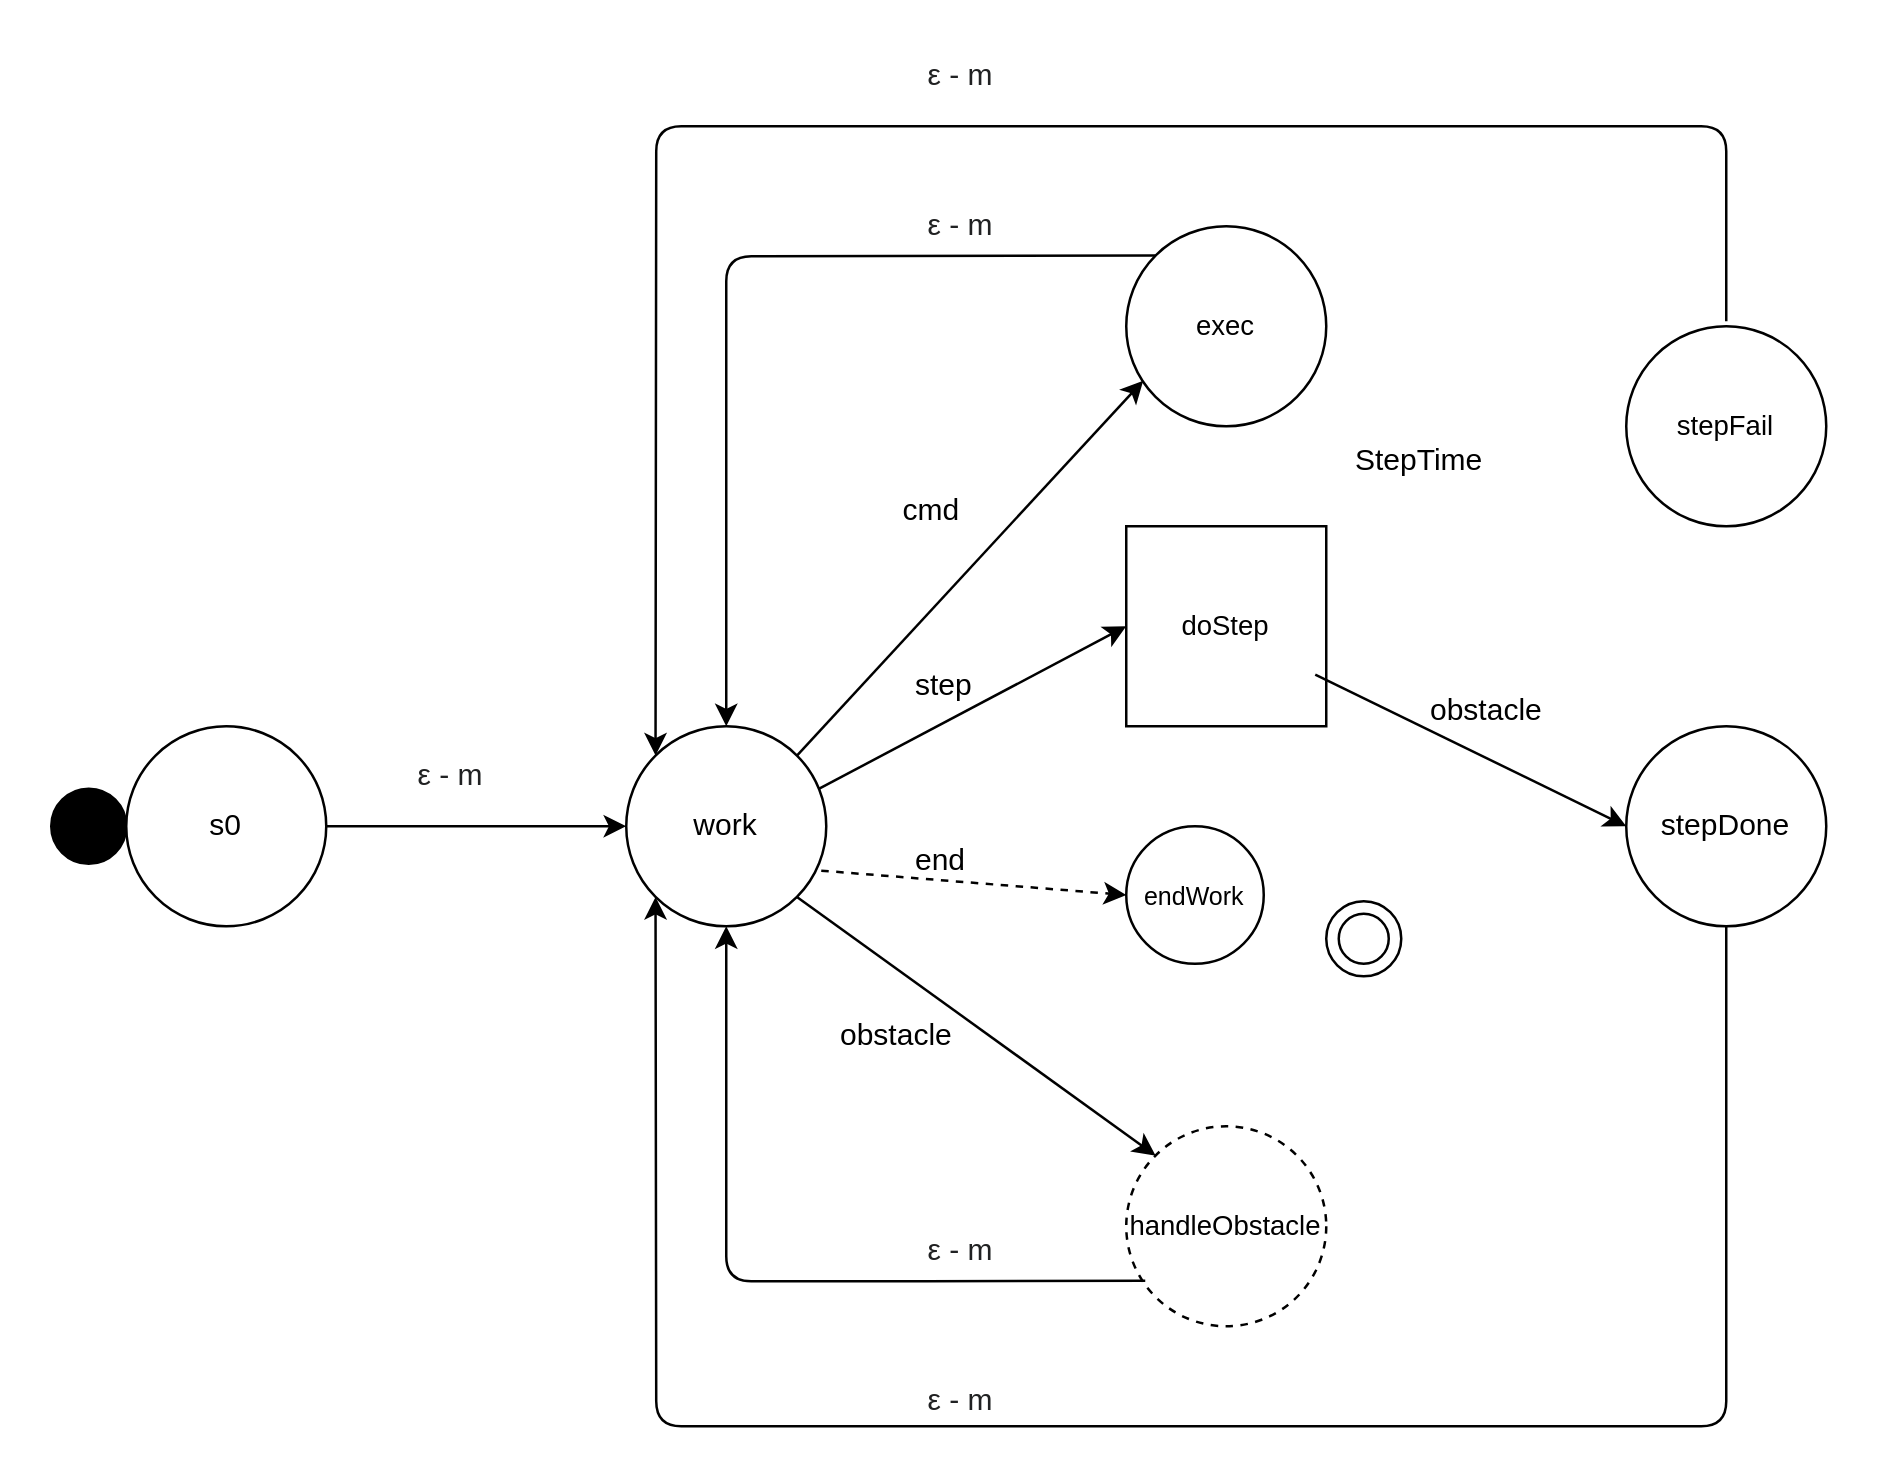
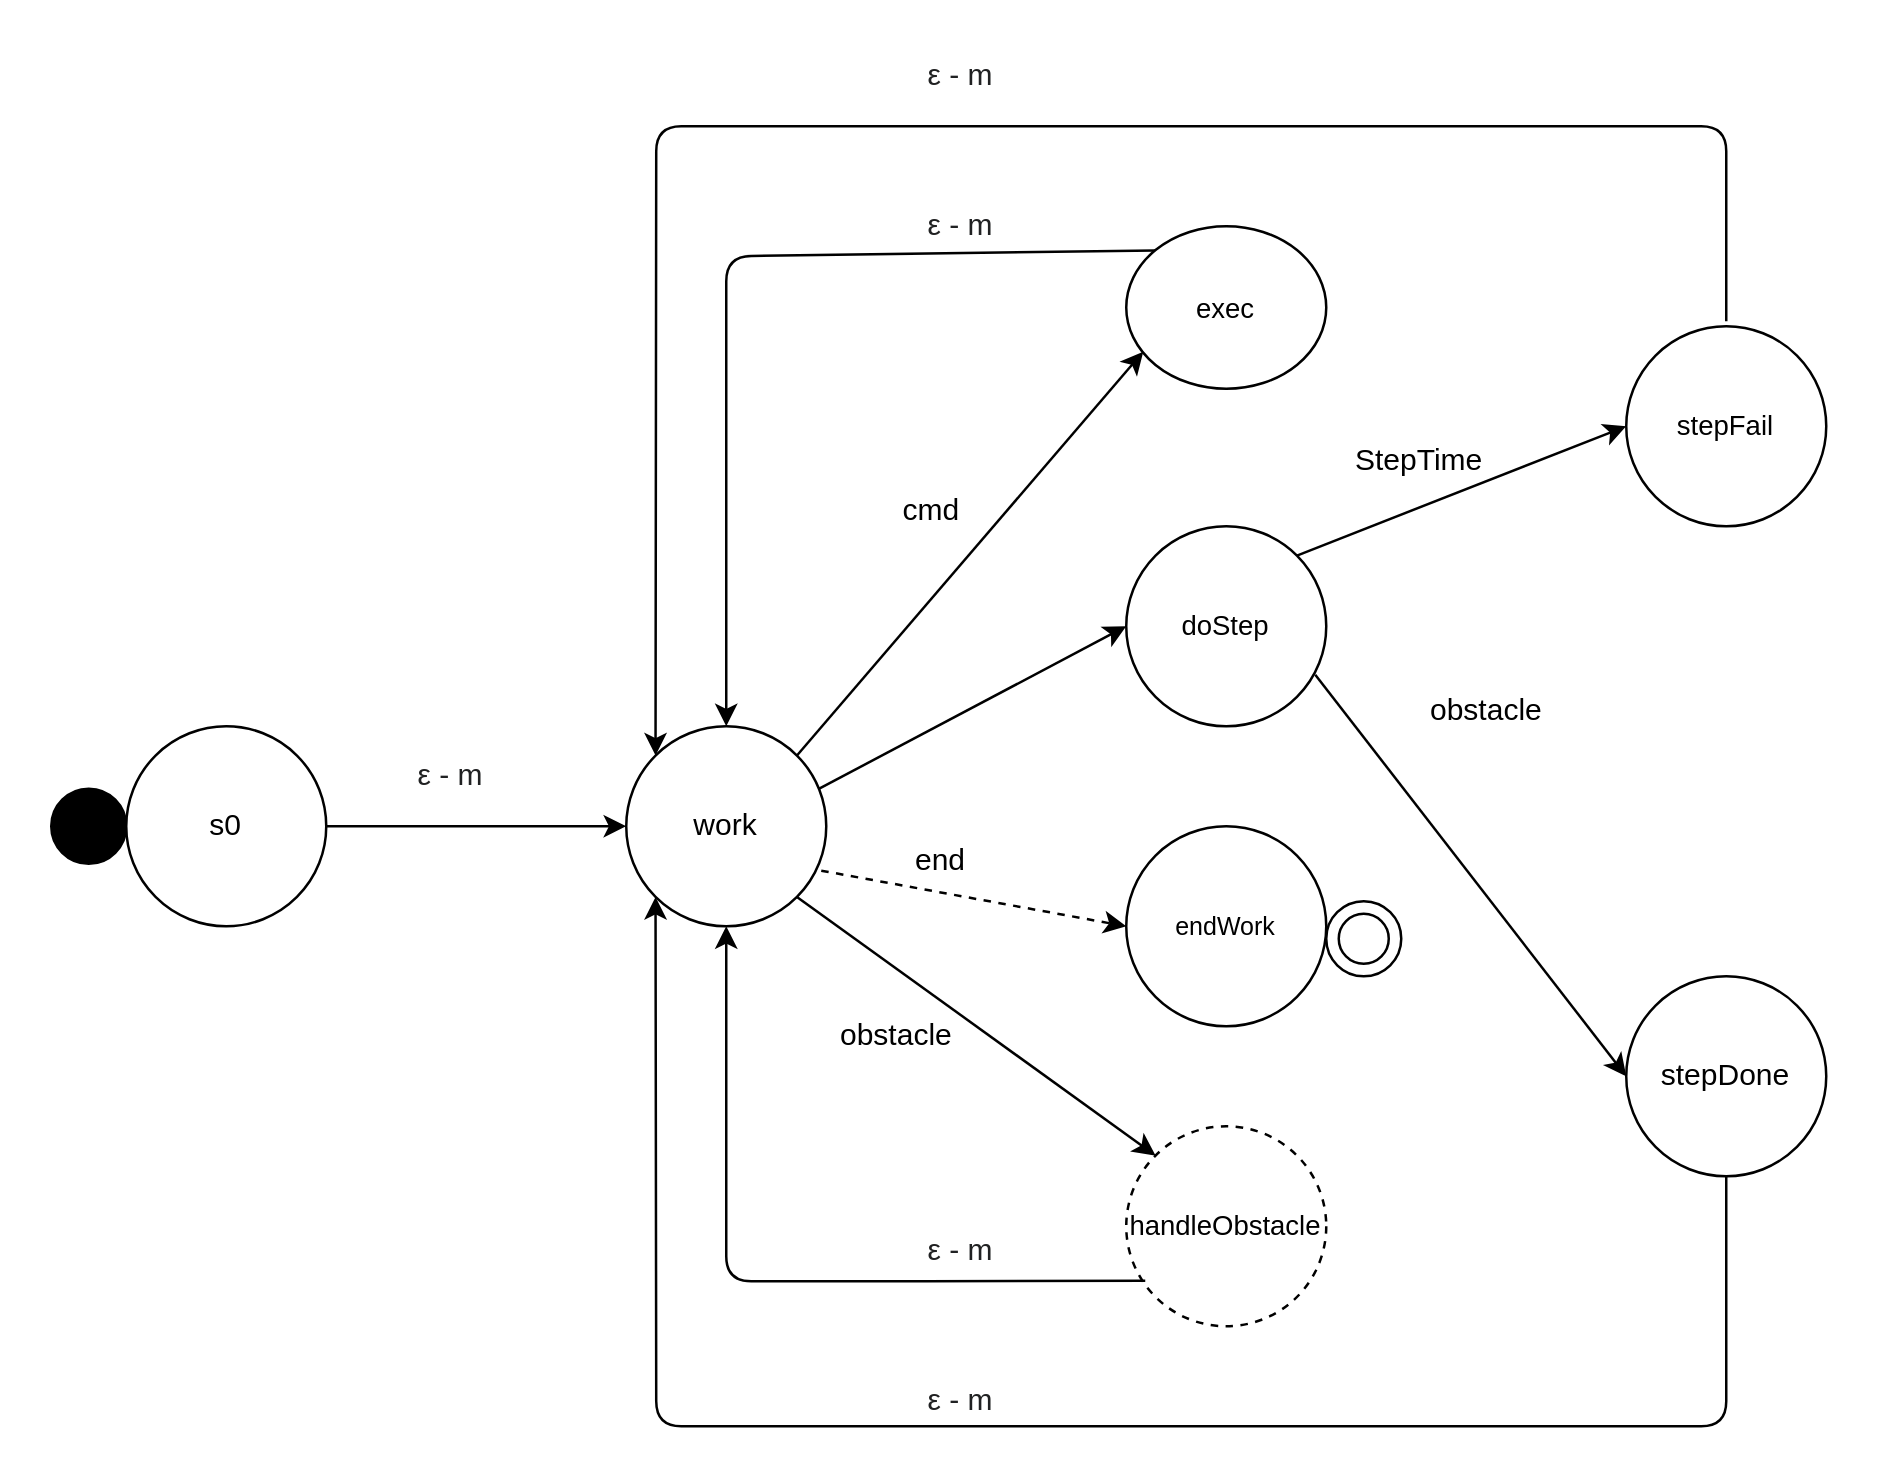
(1226, 326) -> (1226, 308)
none -> (1454, 494)
(1226, 626) -> (1226, 626)
(974, 689) -> none
(1726, 826) -> (1726, 1076)
(1195, 895) -> (1226, 926)
